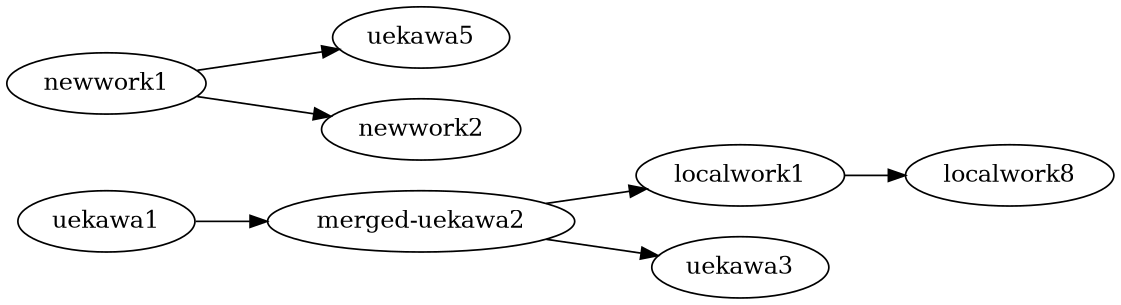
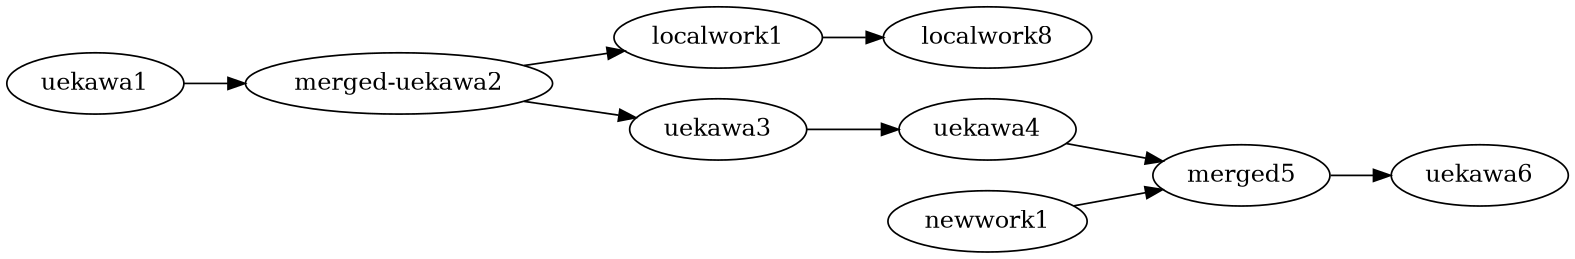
(421, 37) -> (1241, 175)
(421, 129) -> none
none -> (988, 129)
none -> (1480, 175)
